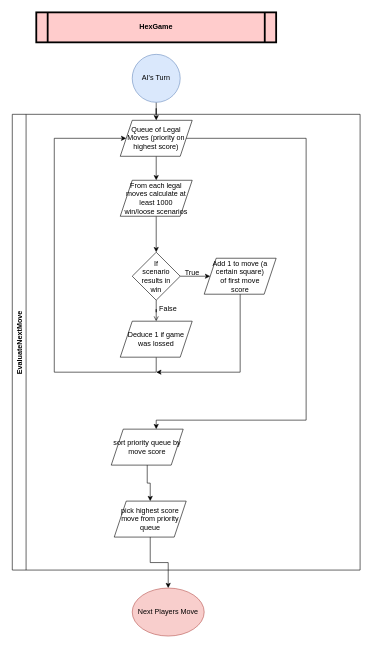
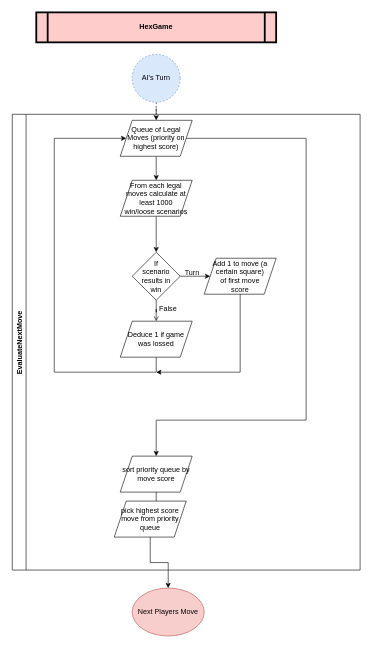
(156, 78) -> (156, 78)
(156, 112) -> (156, 112)
(192, 273) -> (192, 273)
(147, 447) -> (156, 474)
